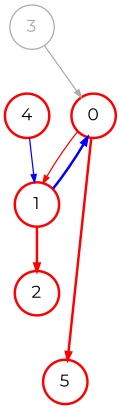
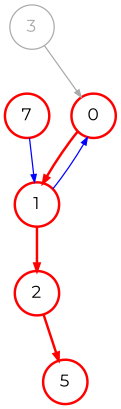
(27, 116) -> (27, 116)
(61, 154) -> (61, 154)
(69, 167) -> (69, 167)
(80, 245) -> (50, 334)
